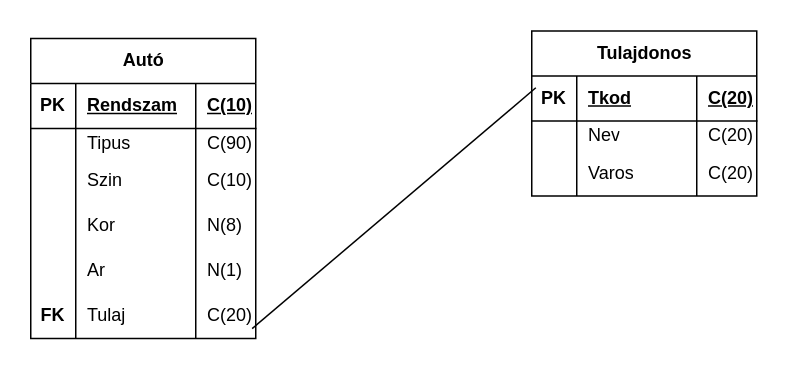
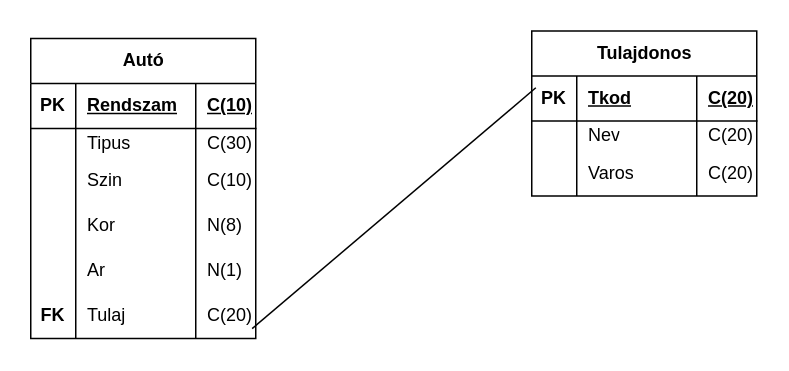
(232, 143) -> (232, 143)
